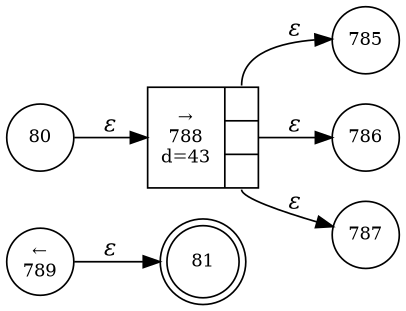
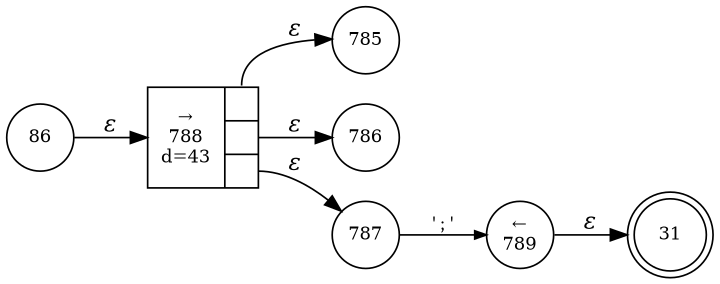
(40, 138) -> (40, 138)
none -> (437, 235)
(203, 262) -> (670, 235)
